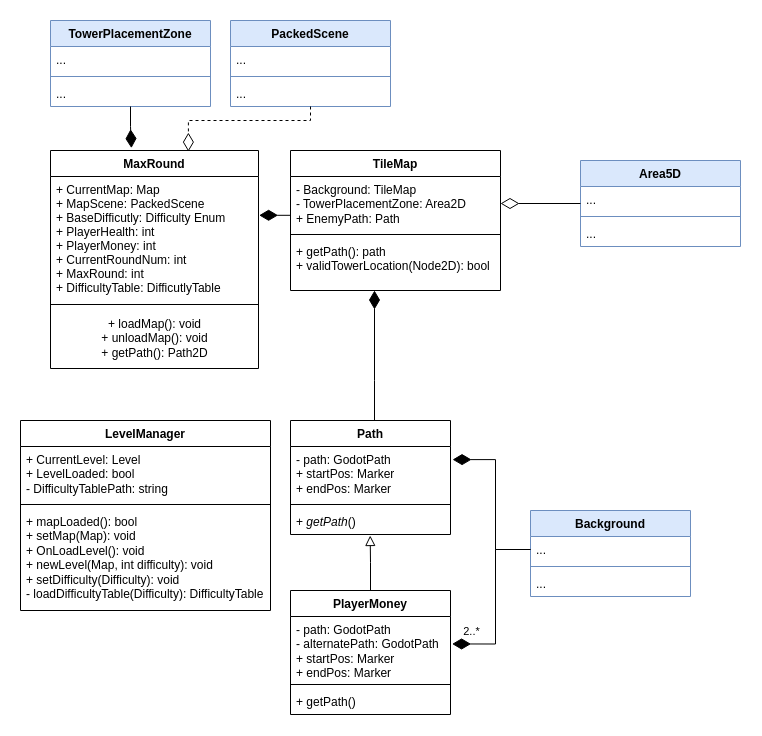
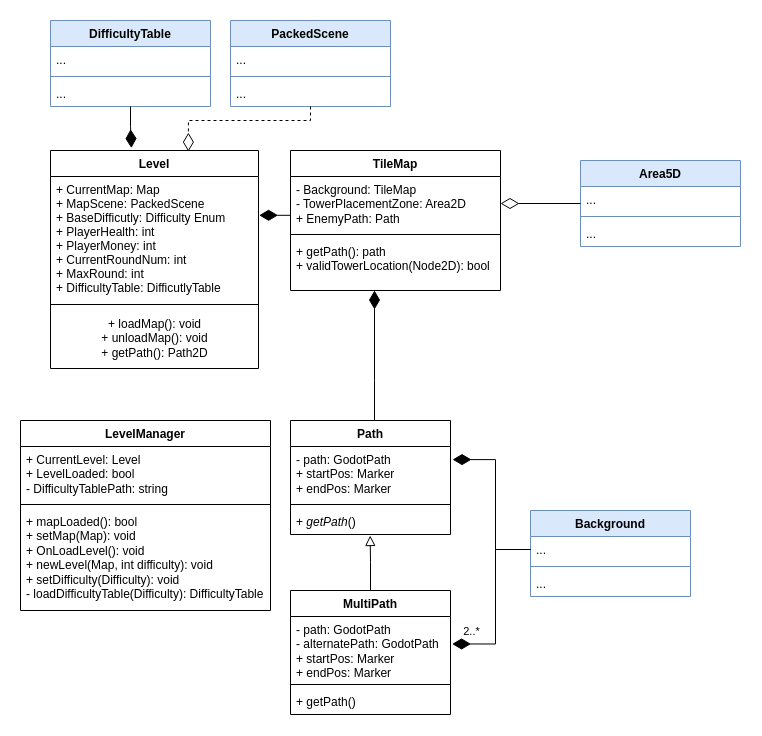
(131, 35) -> (131, 35)
(154, 164) -> (154, 164)
(371, 605) -> (371, 605)
